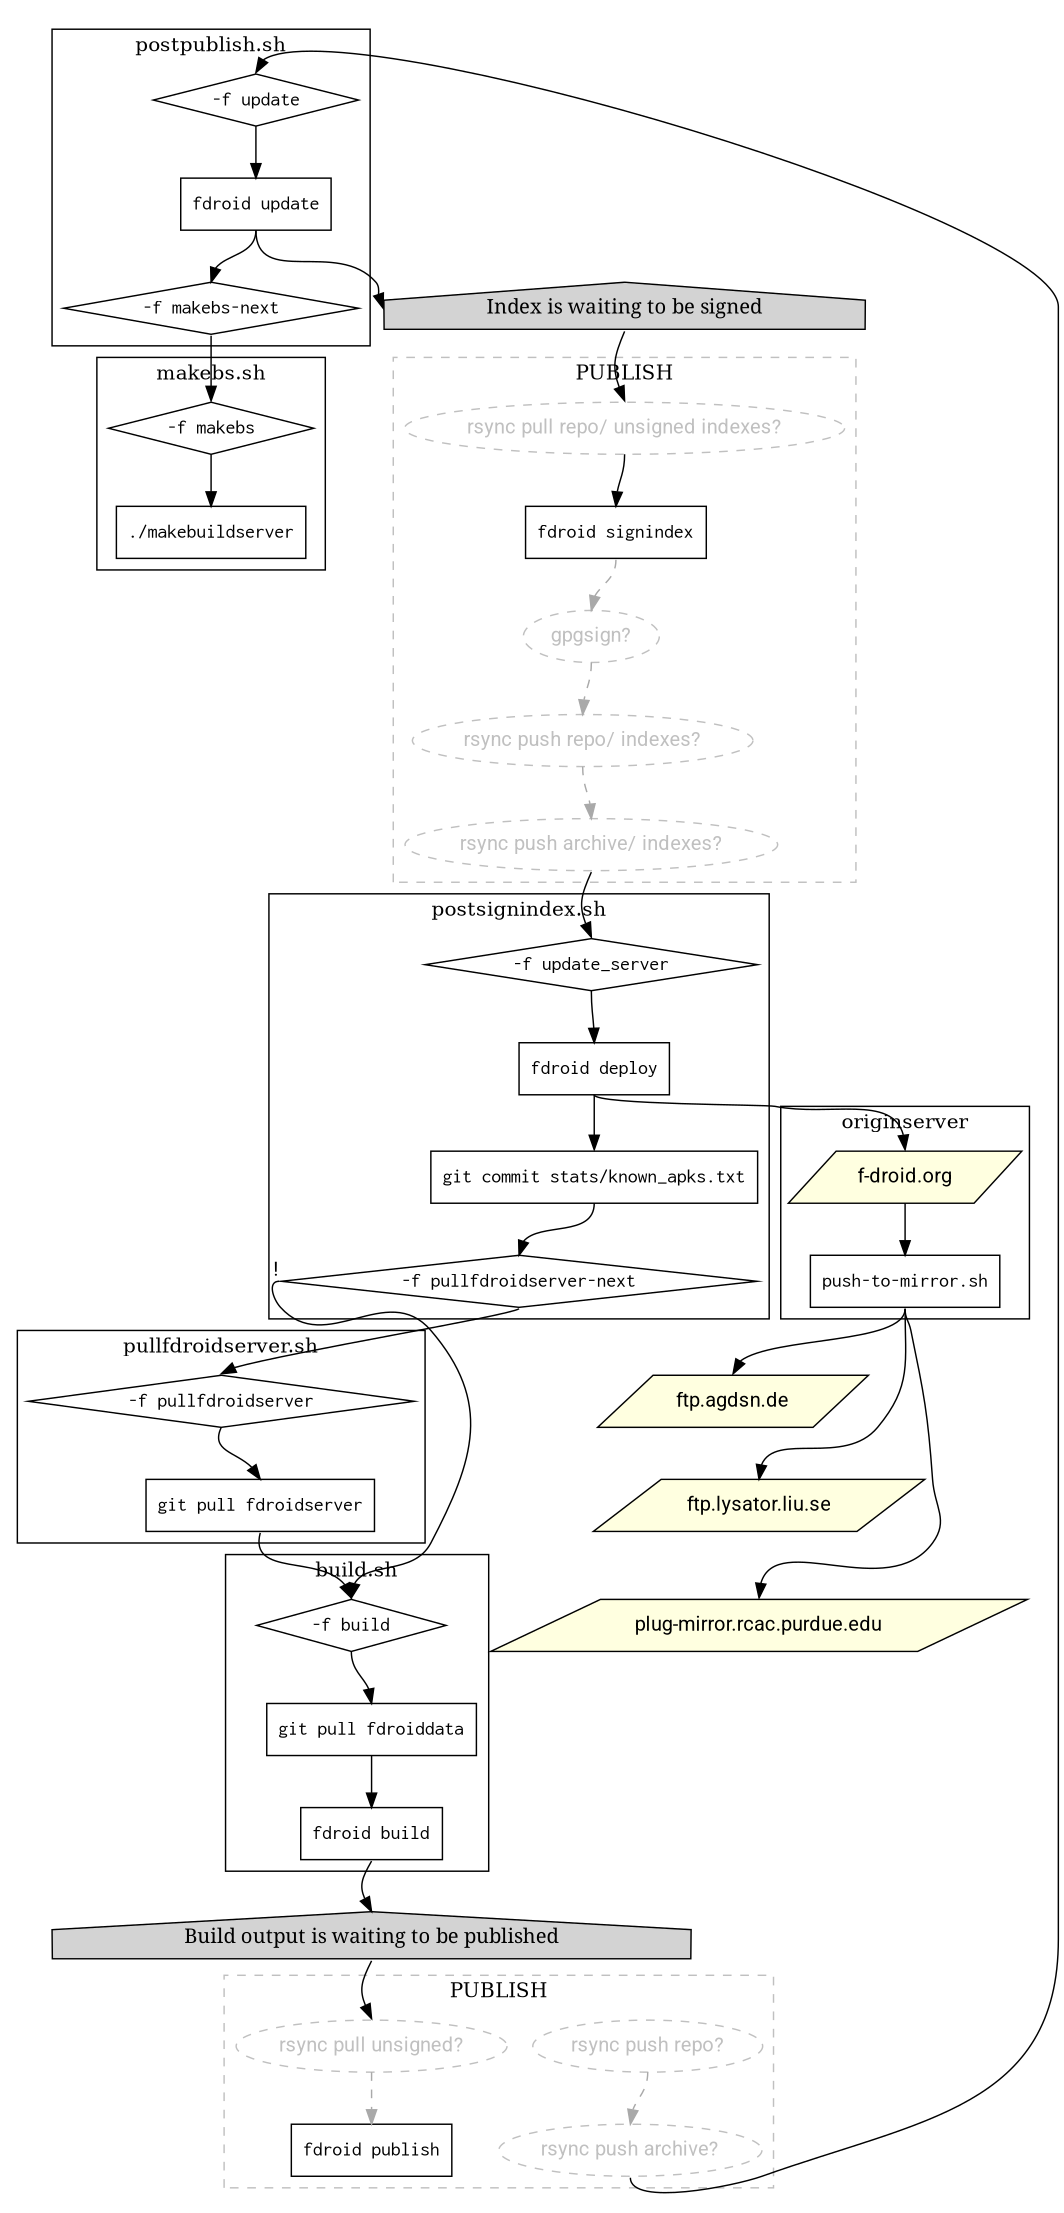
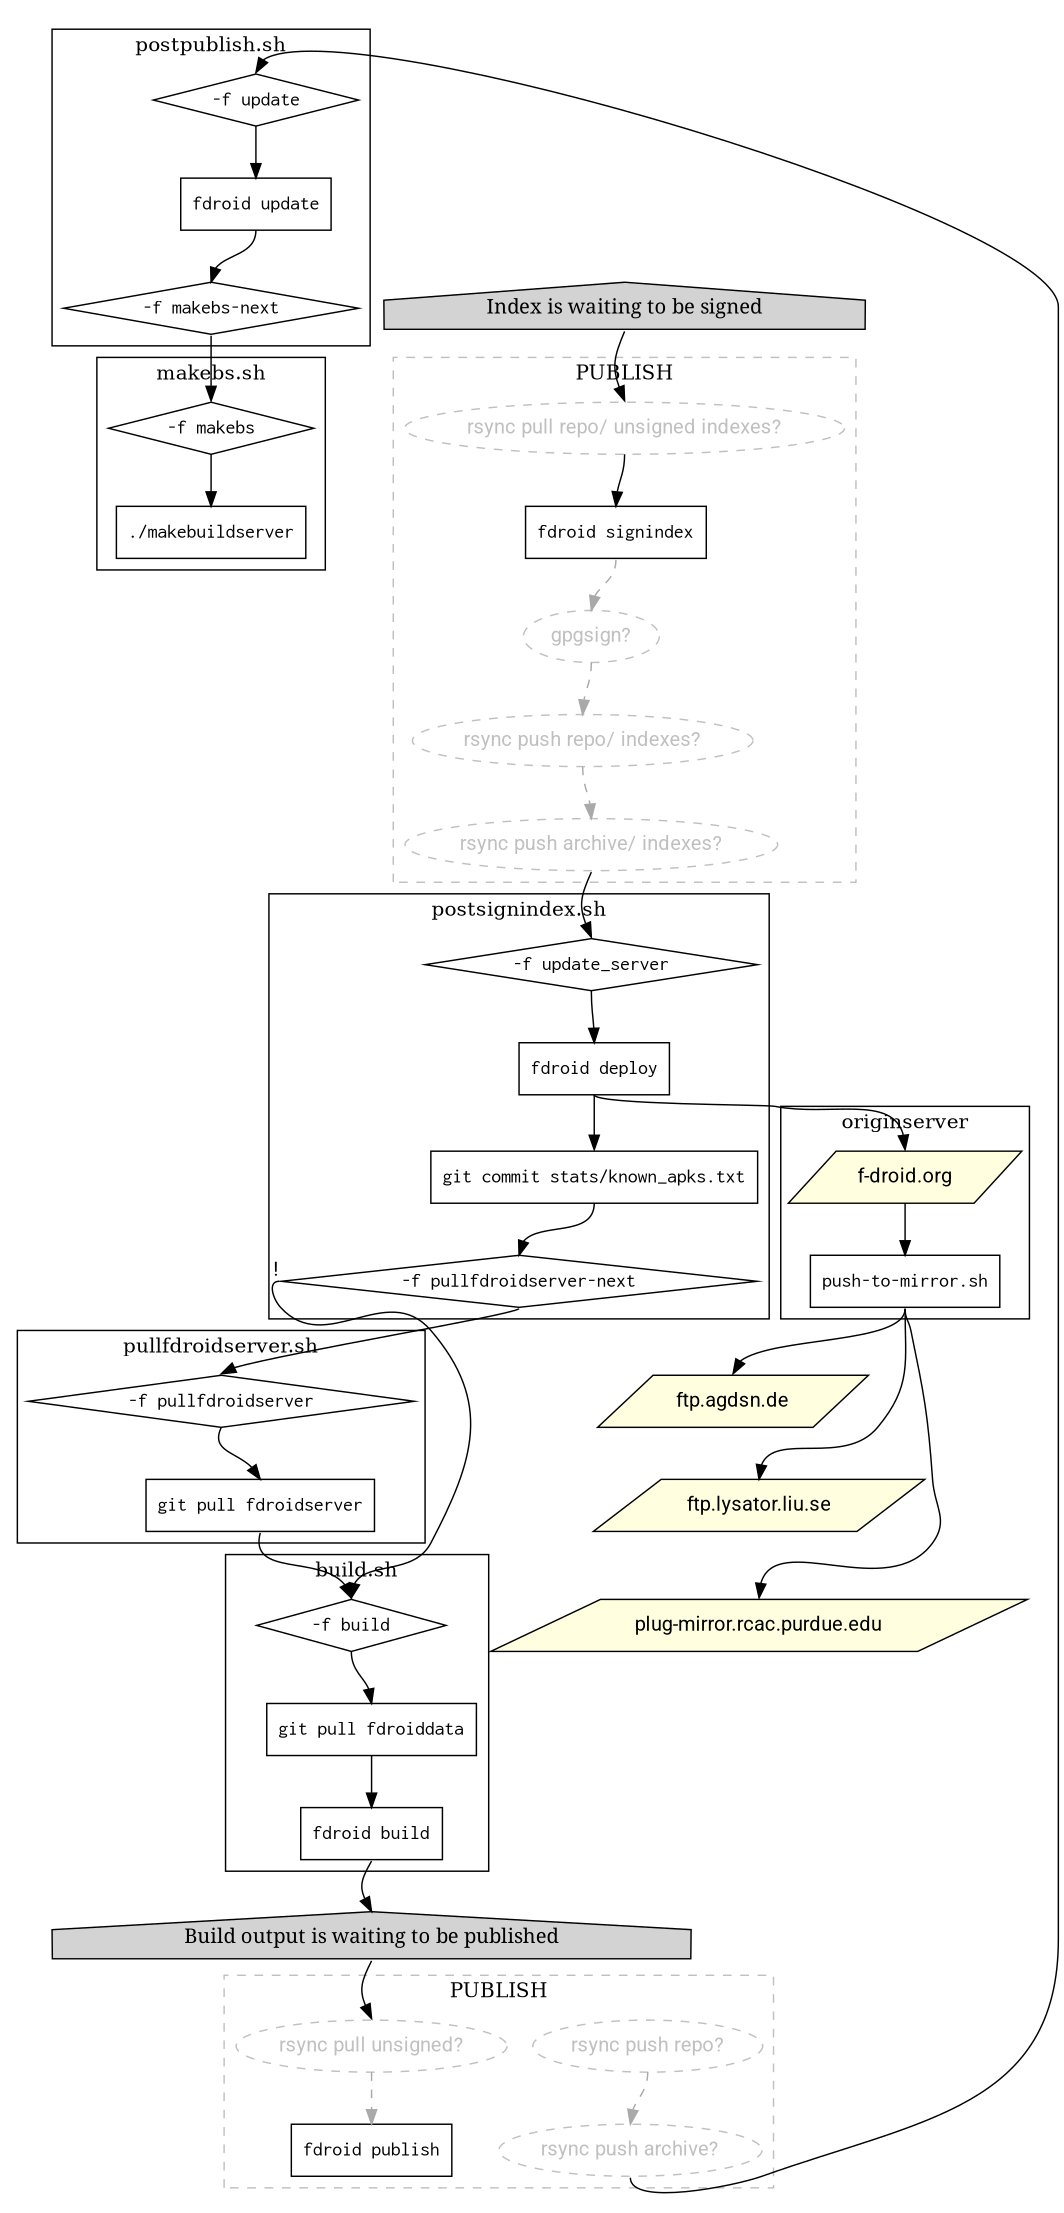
(316, 262) -> none
